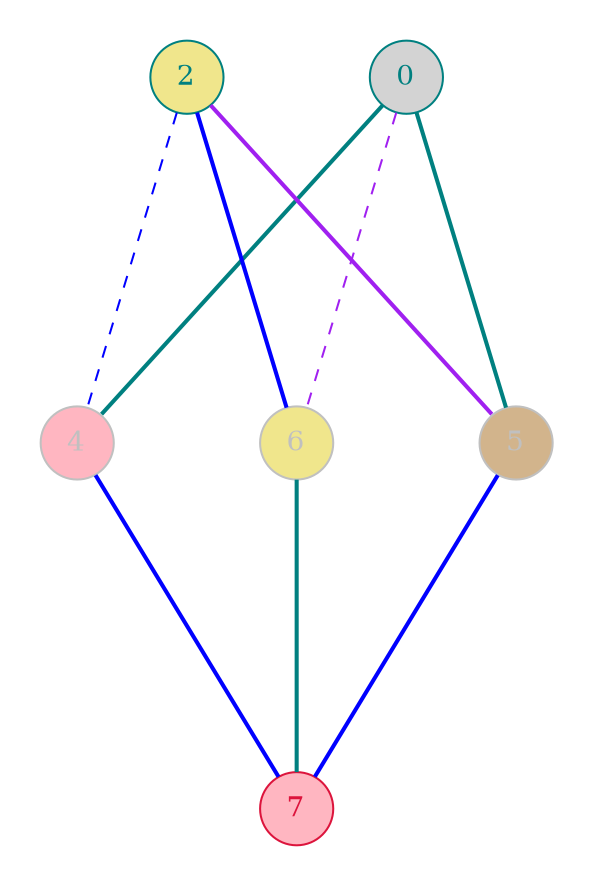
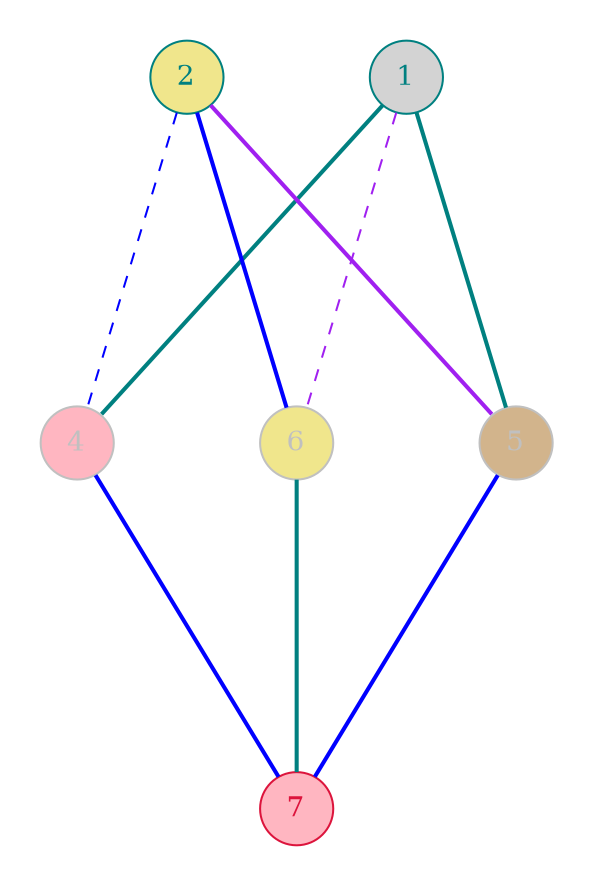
(406, 77) -> (406, 77)
